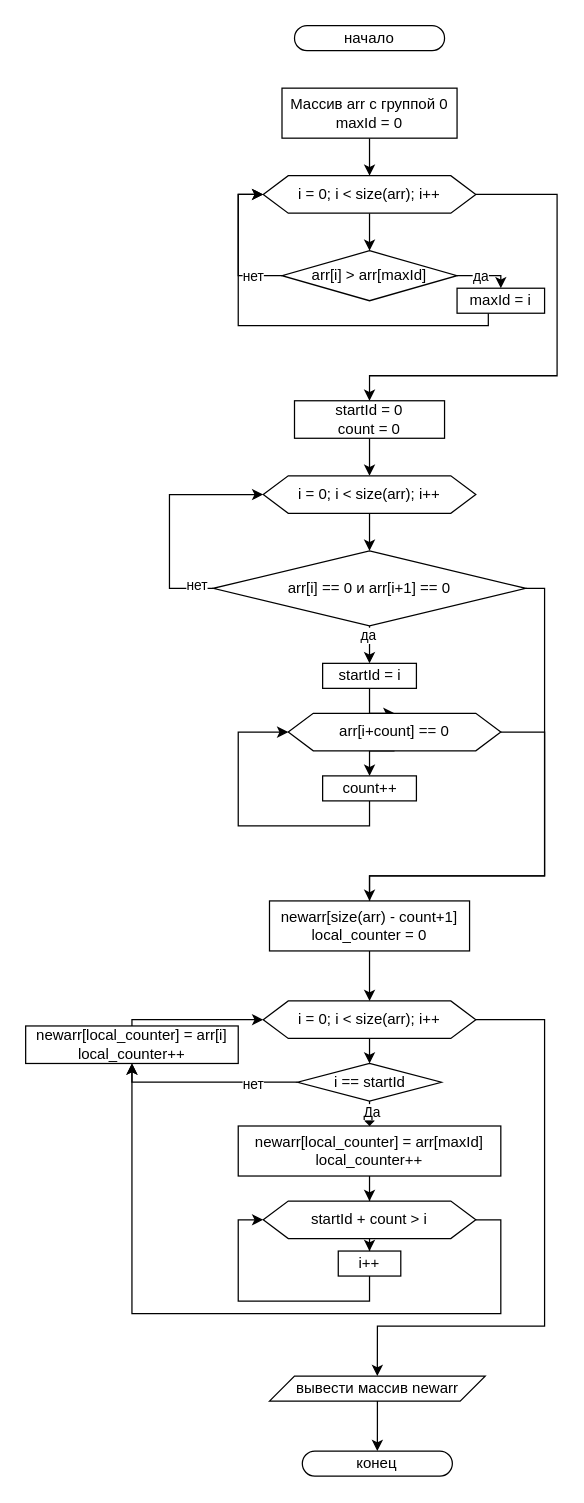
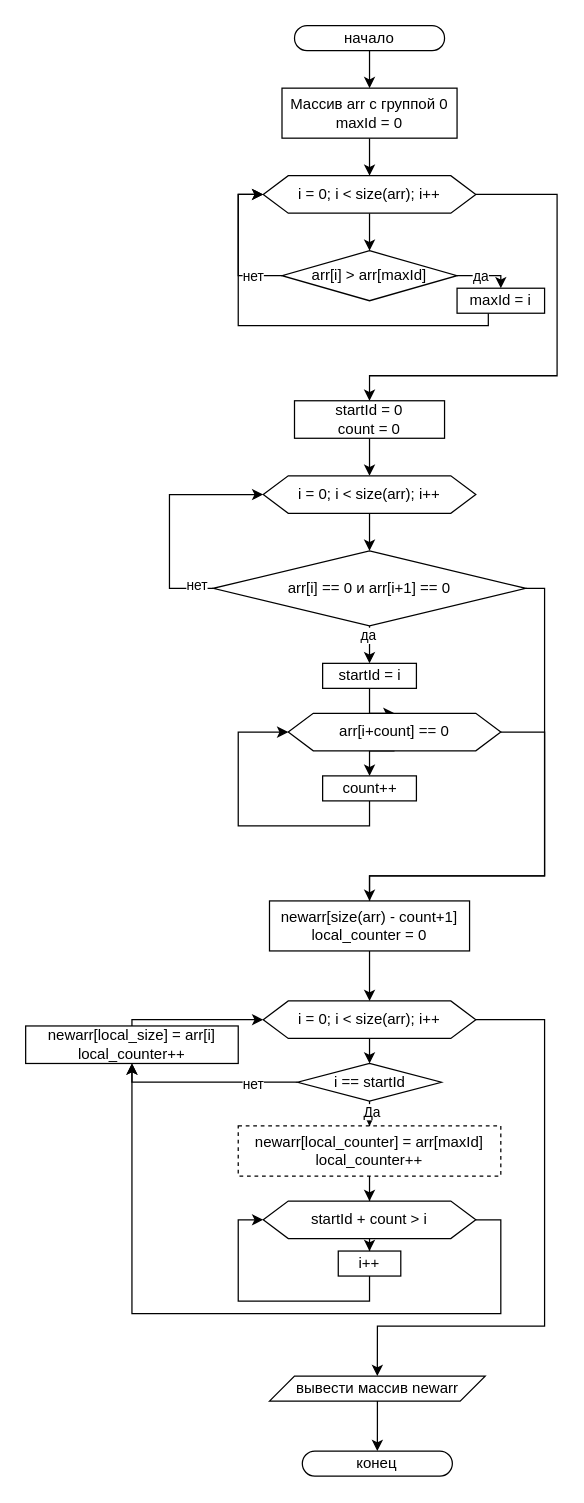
none -> (369, 65)
(132, 1044) -> (132, 1044)
(369, 1126) -> (369, 1126)
(369, 1151) -> (369, 1151)
